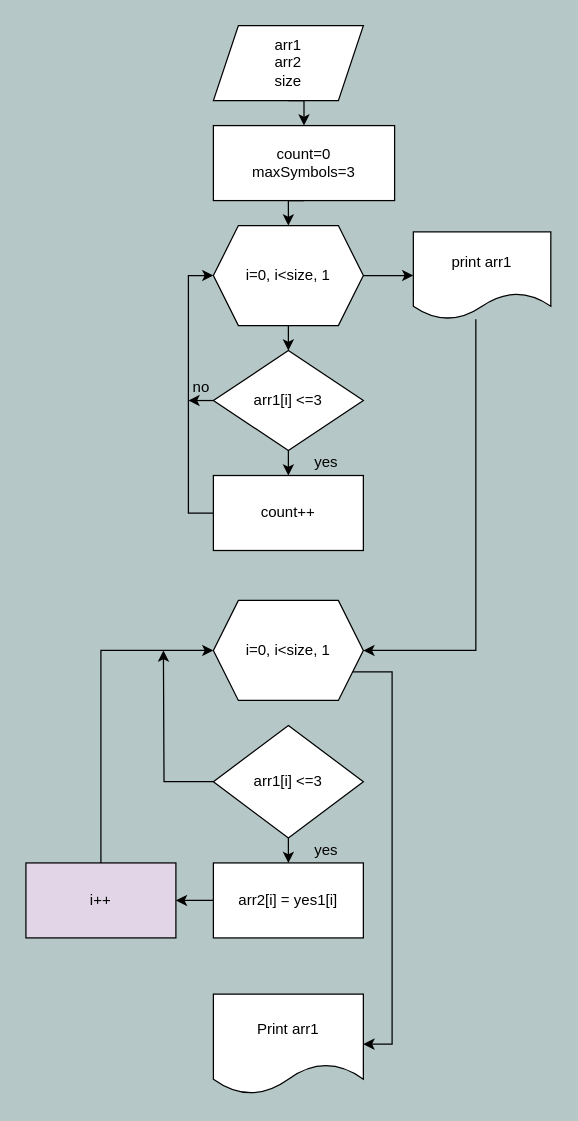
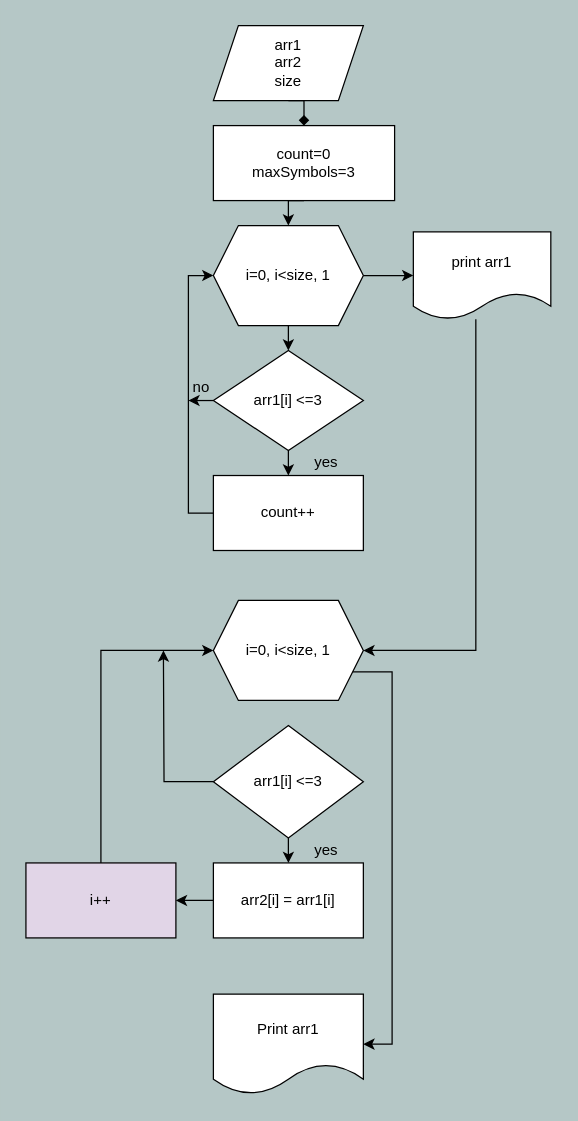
(304, 116) -> (304, 115)
(288, 901) -> (288, 901)
